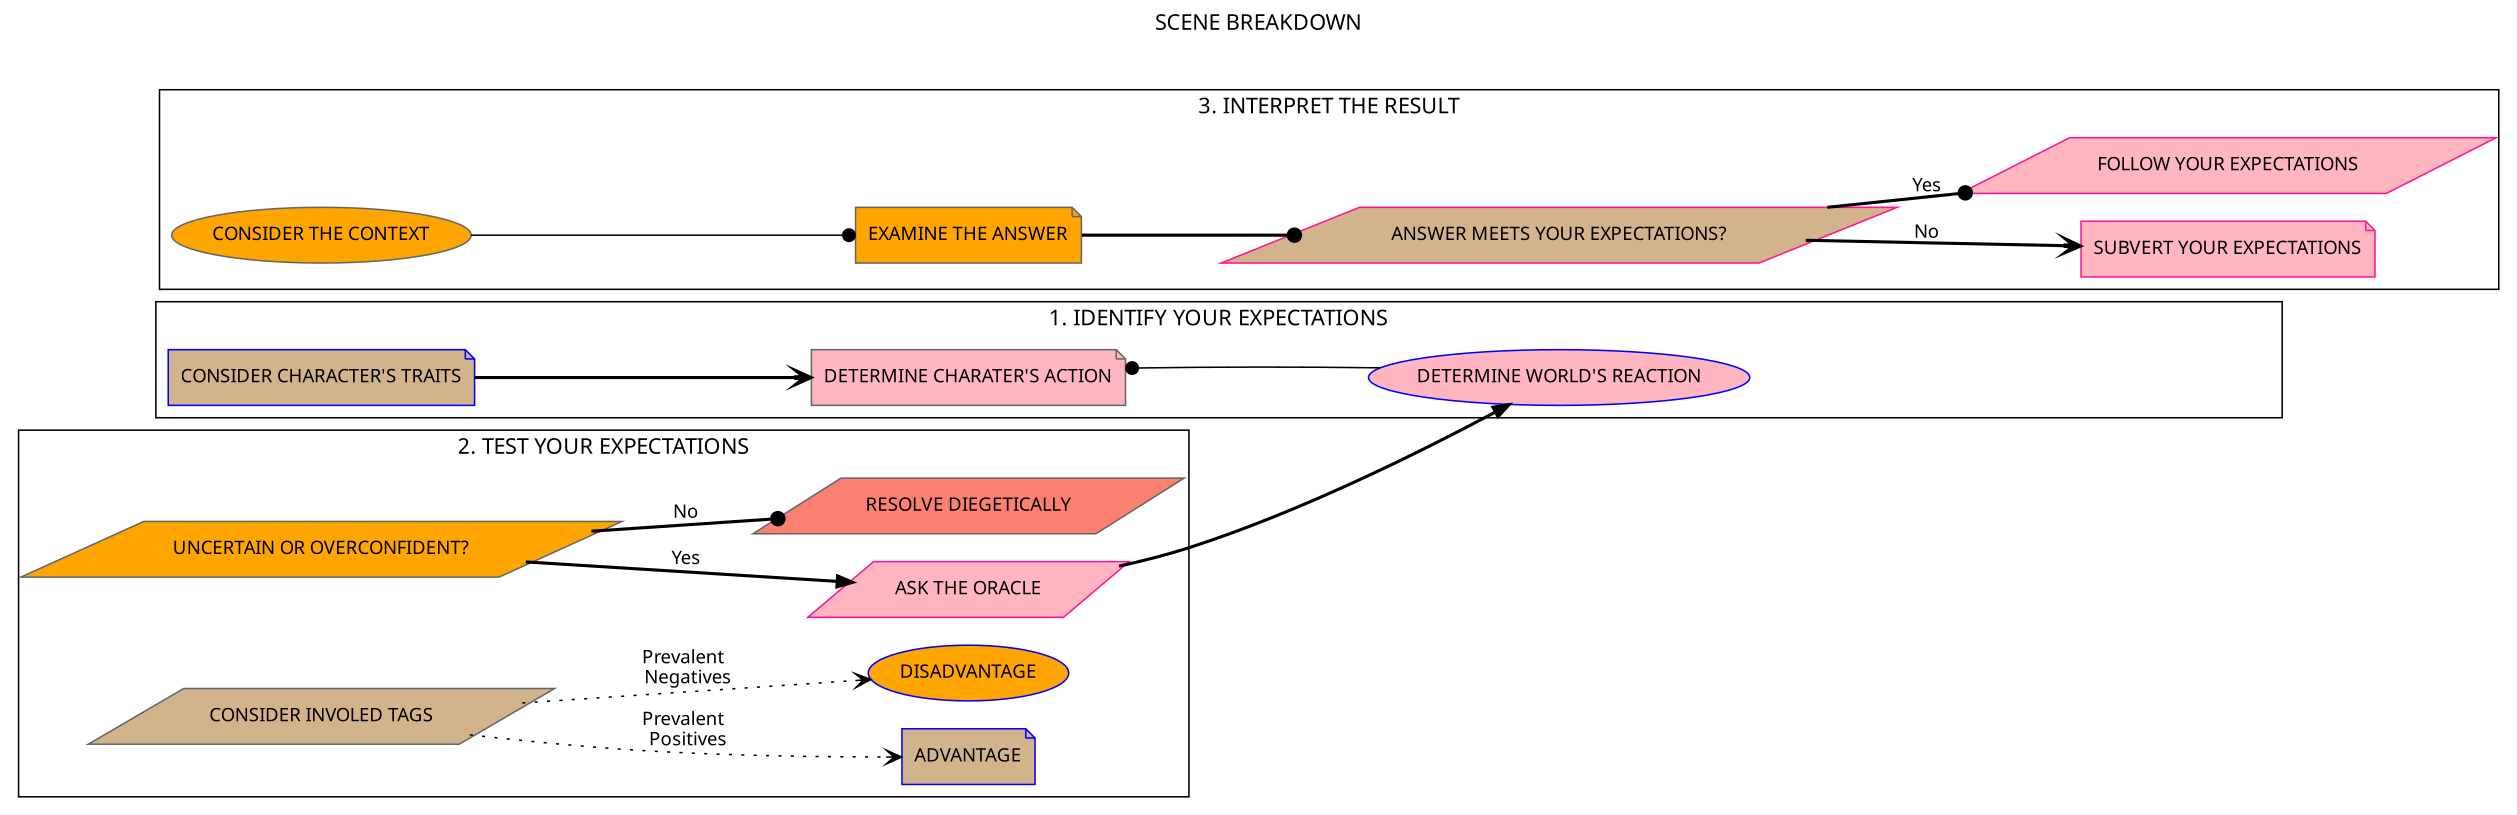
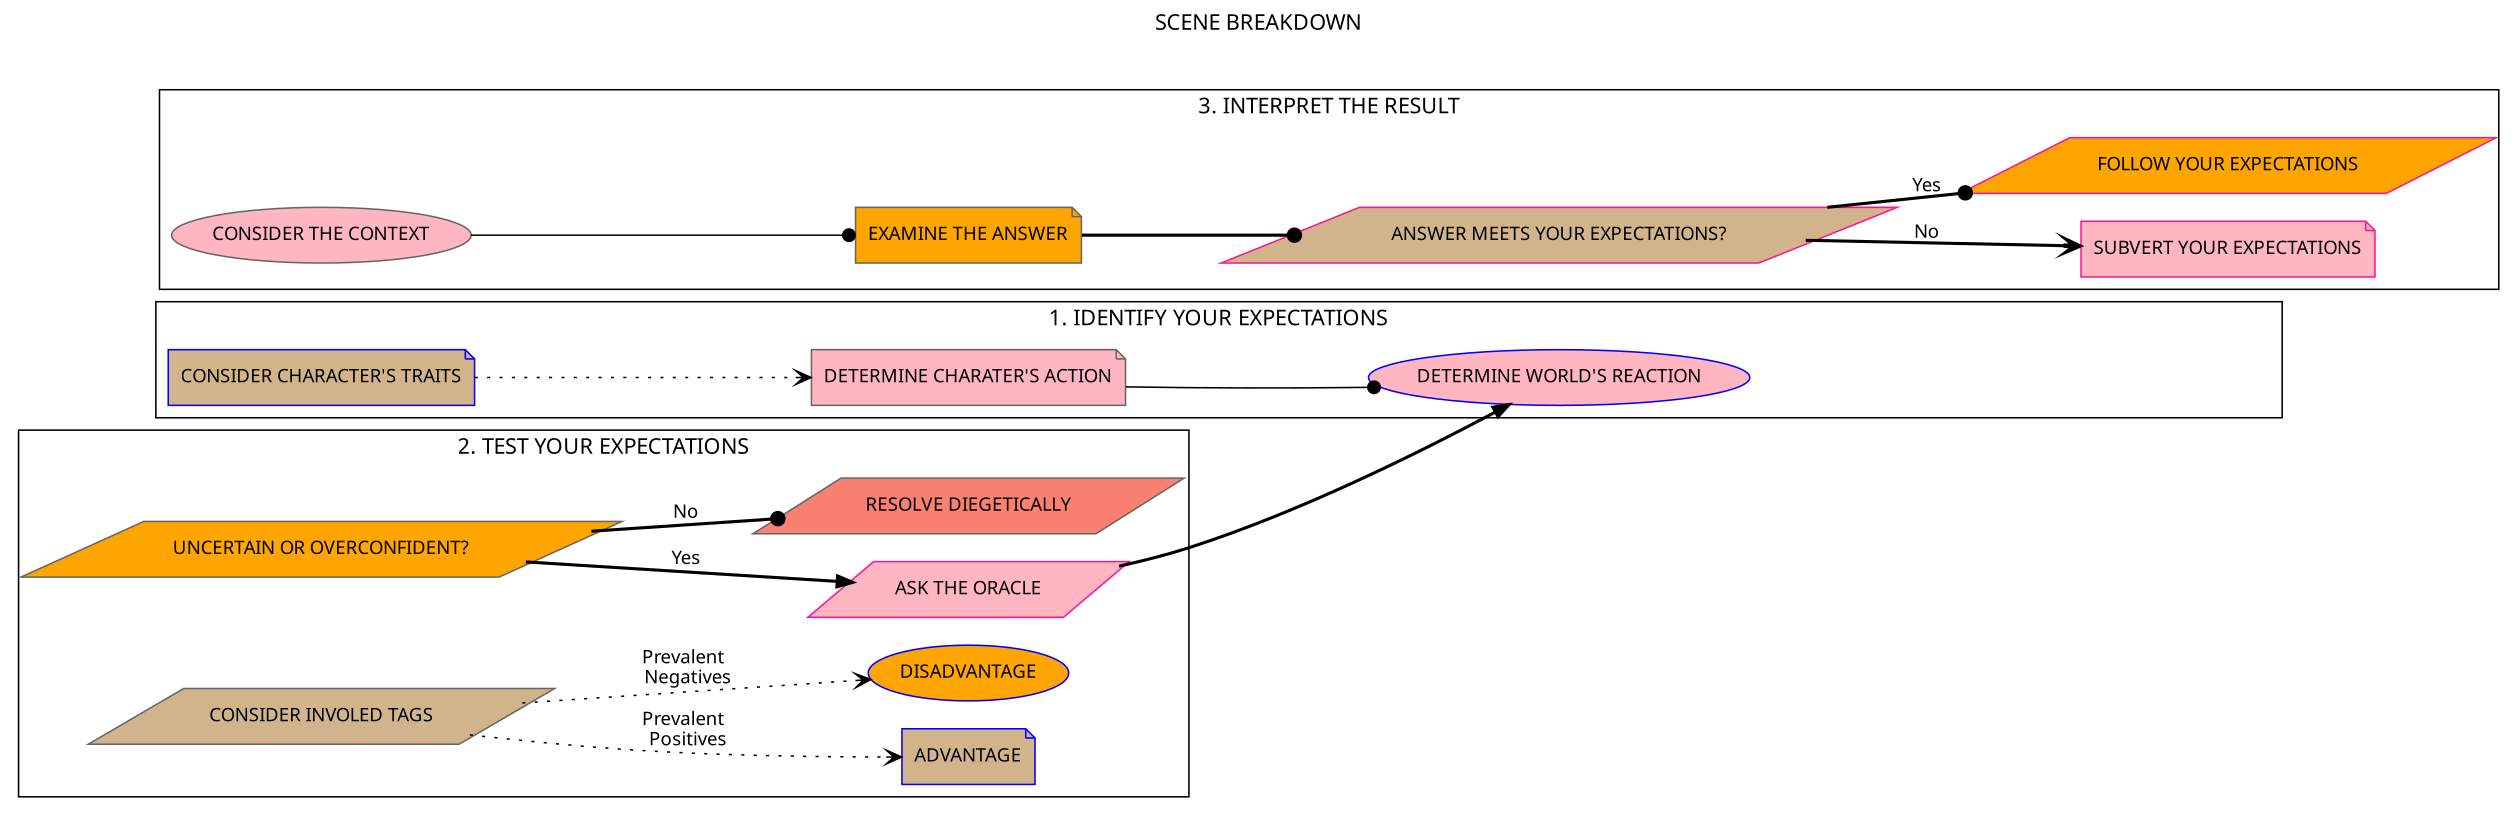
(2228, 166) -> (2228, 166)
(321, 235) -> (321, 235)
(1259, 367) -> (1247, 388)
(635, 378) -> (635, 378)
